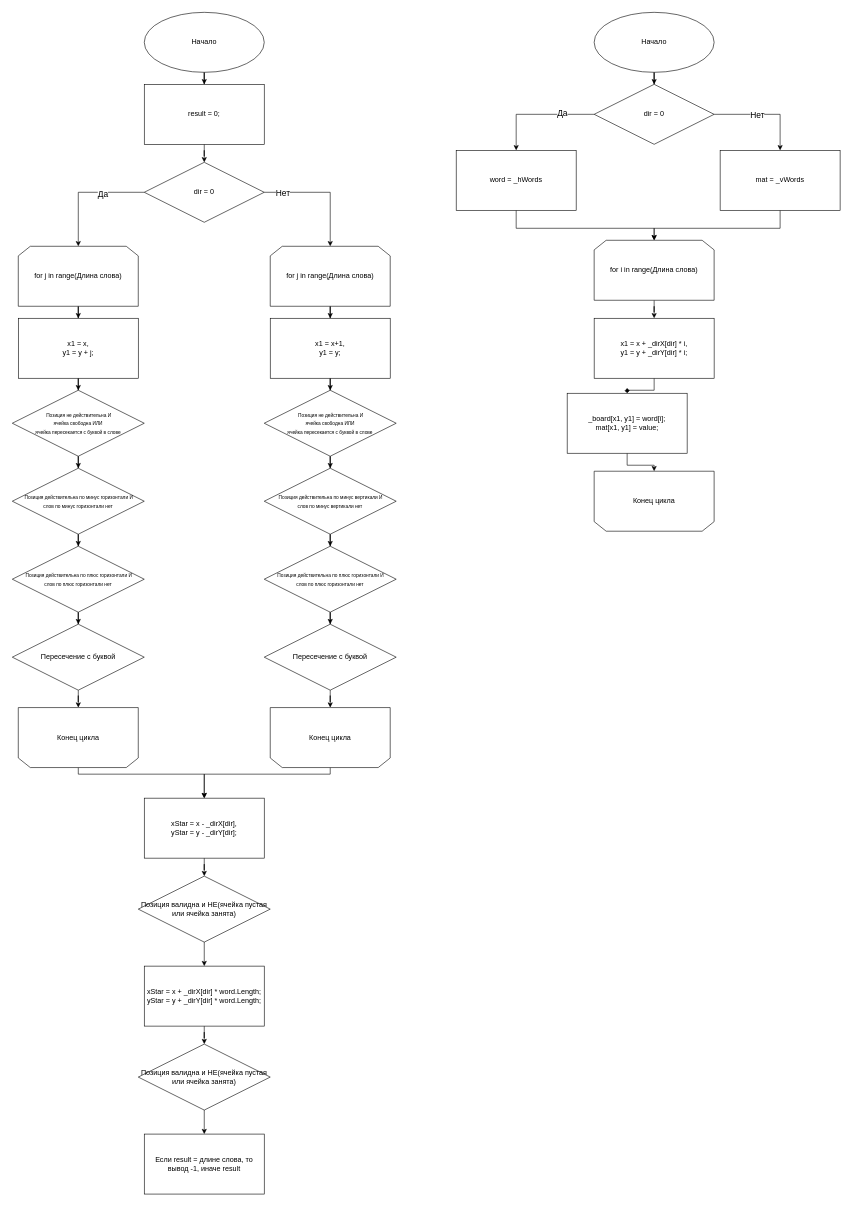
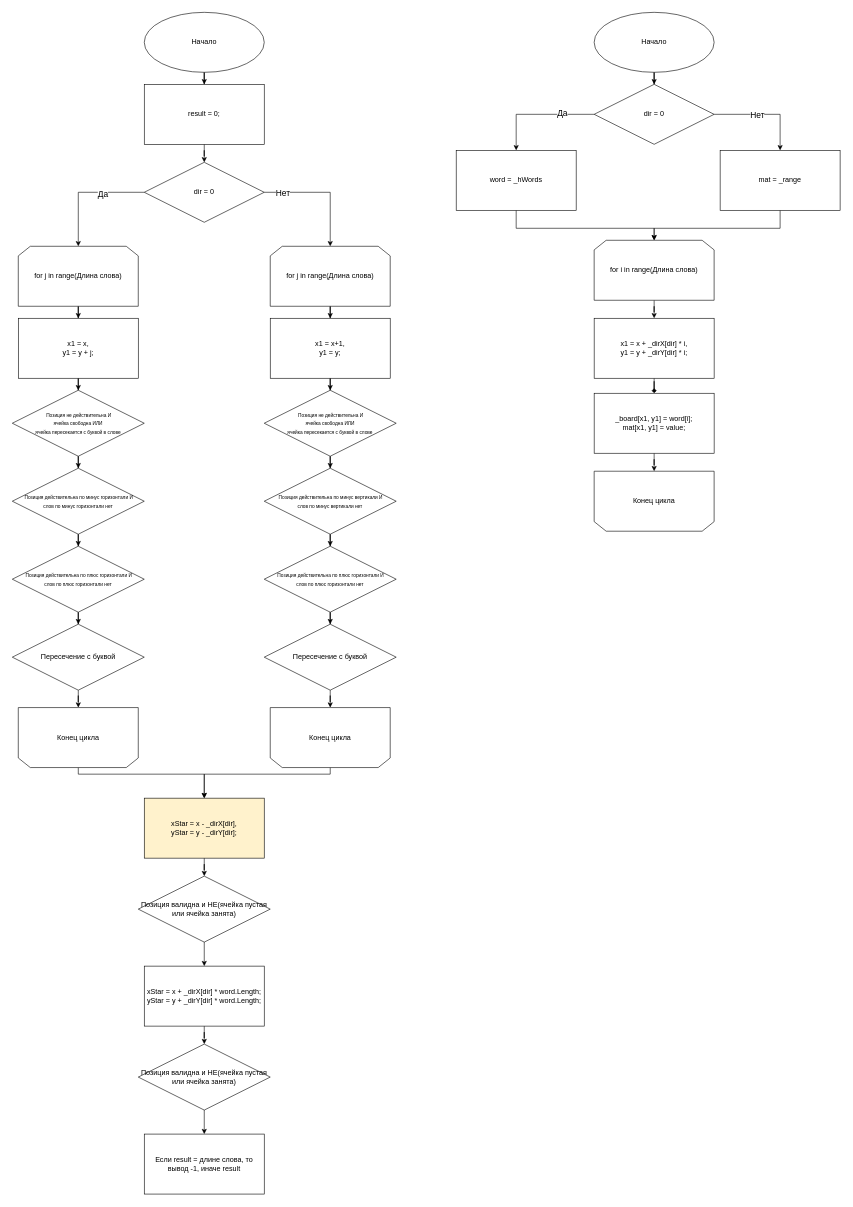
(780, 180) -> (780, 180)
(627, 423) -> (654, 423)
(204, 828) -> (204, 828)
